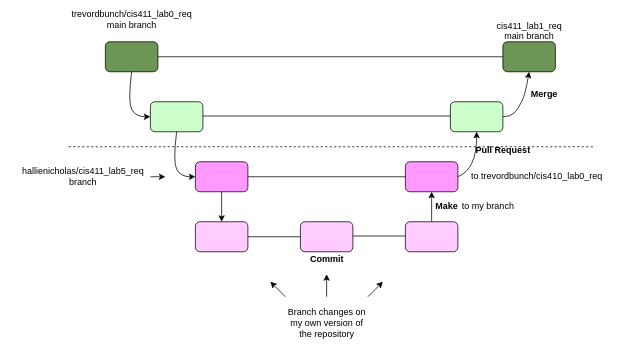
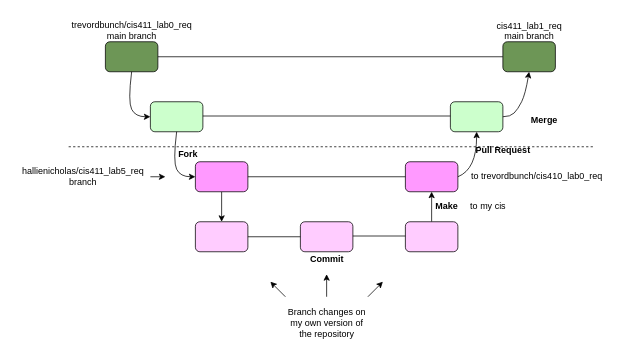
(132, 19) -> (132, 30)
(544, 94) -> (544, 120)
none -> (188, 154)
(488, 207) -> (488, 207)
